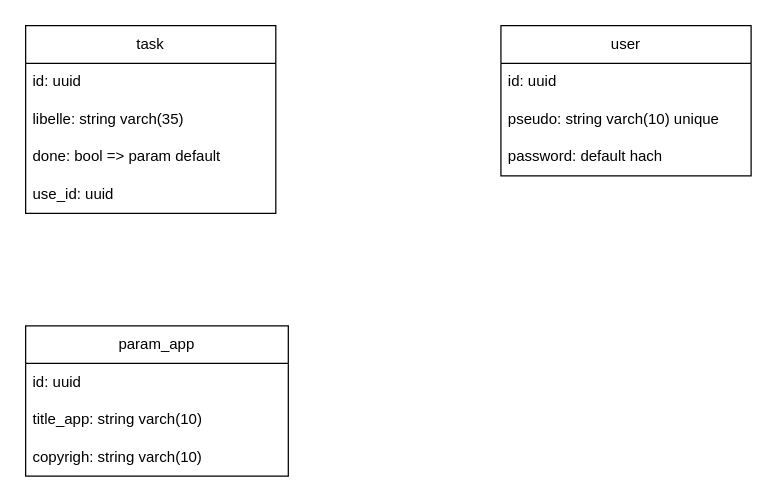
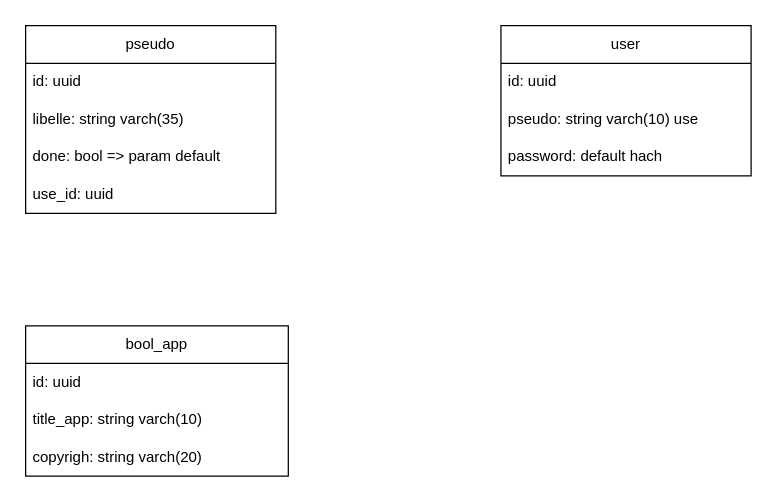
(151, 44) -> (151, 44)
(627, 119) -> (616, 119)
(157, 344) -> (157, 344)
(133, 457) -> (133, 457)
